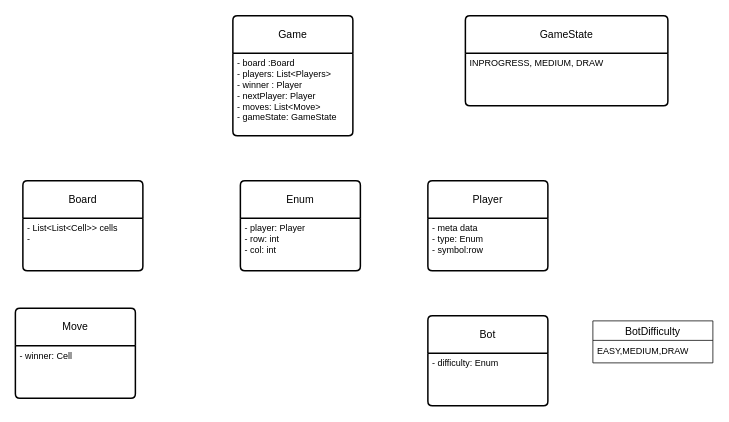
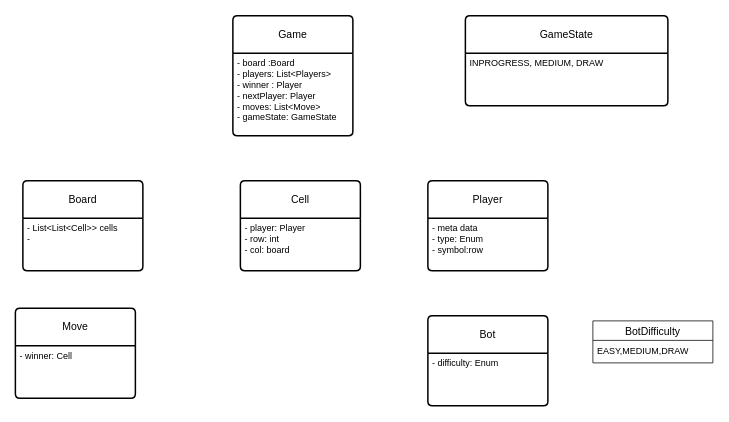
(300, 199) -> (300, 199)
(279, 239) -> (279, 239)
